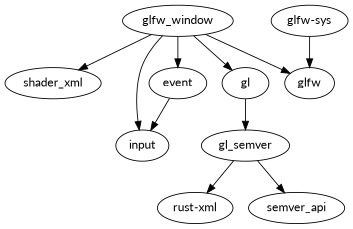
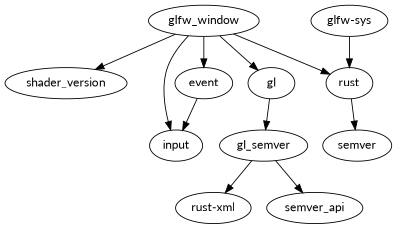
(53, 83) -> (66, 83)
(310, 83) -> (349, 83)
none -> (357, 146)
